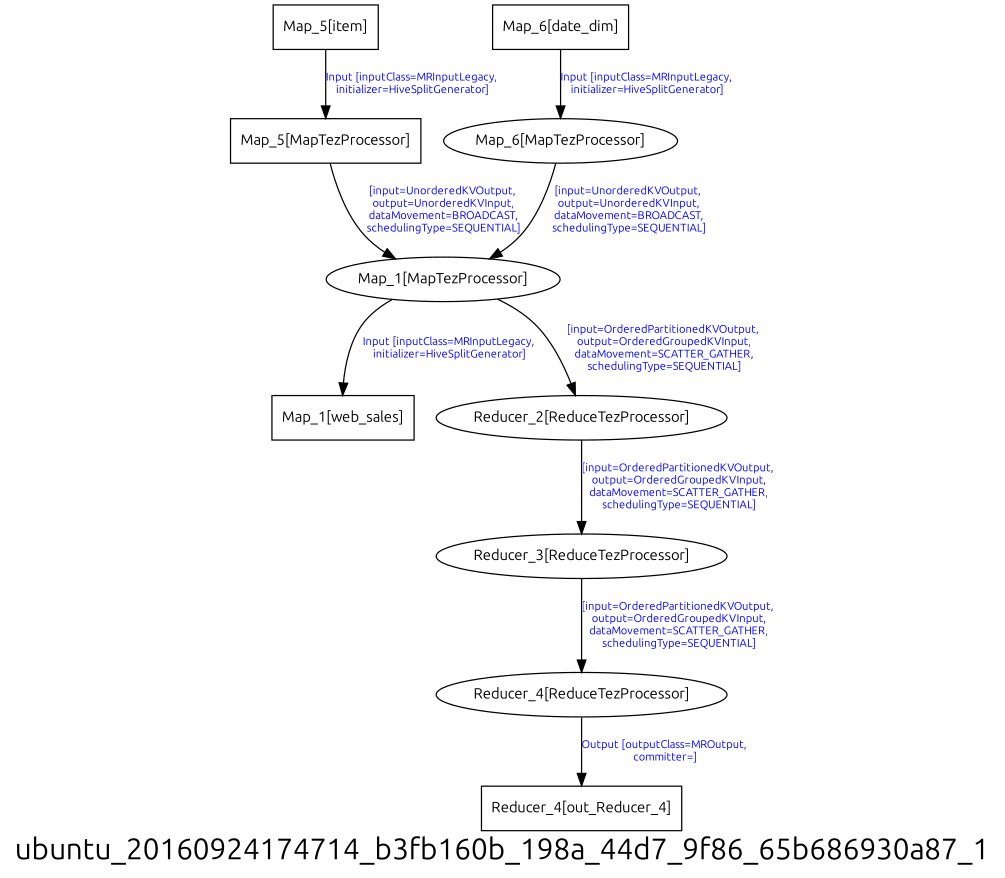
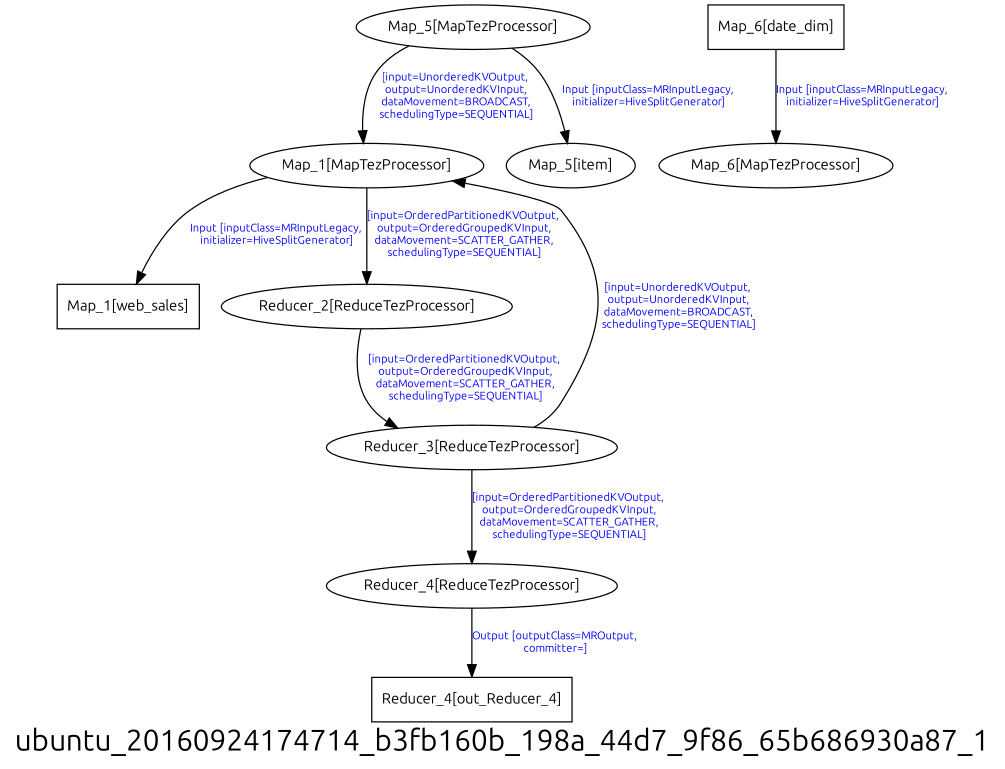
(326, 27) -> (571, 166)
(326, 78) -> (547, 84)
(326, 141) -> (473, 27)
(536, 213) -> (595, 275)
